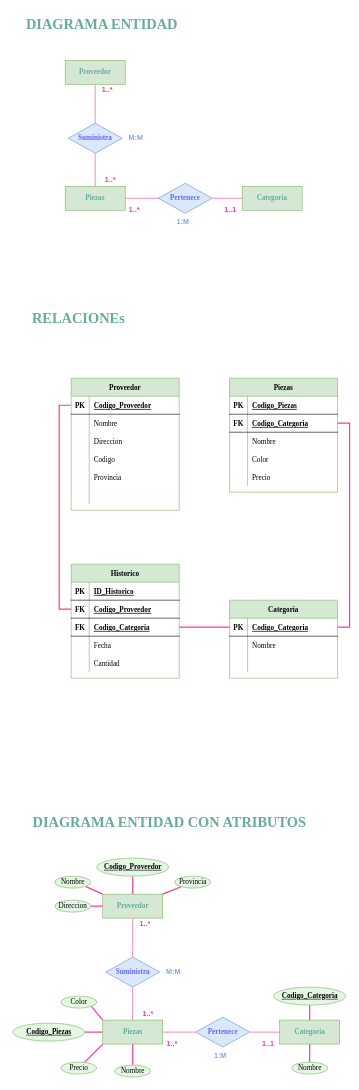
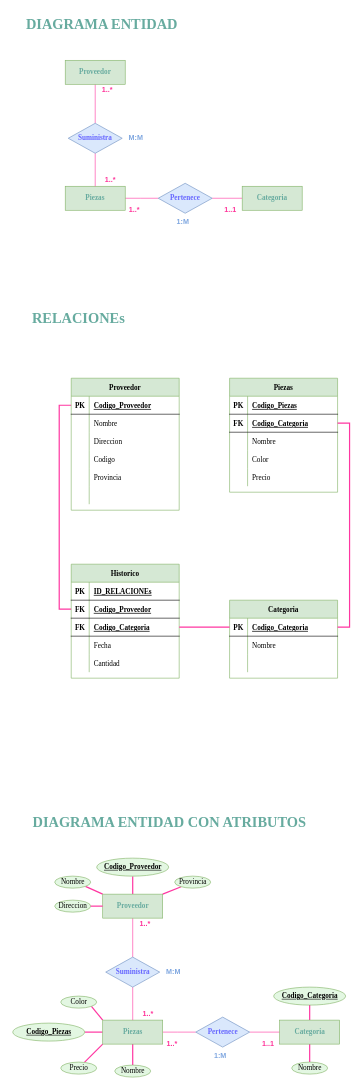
(116, 592) -> (120, 592)
